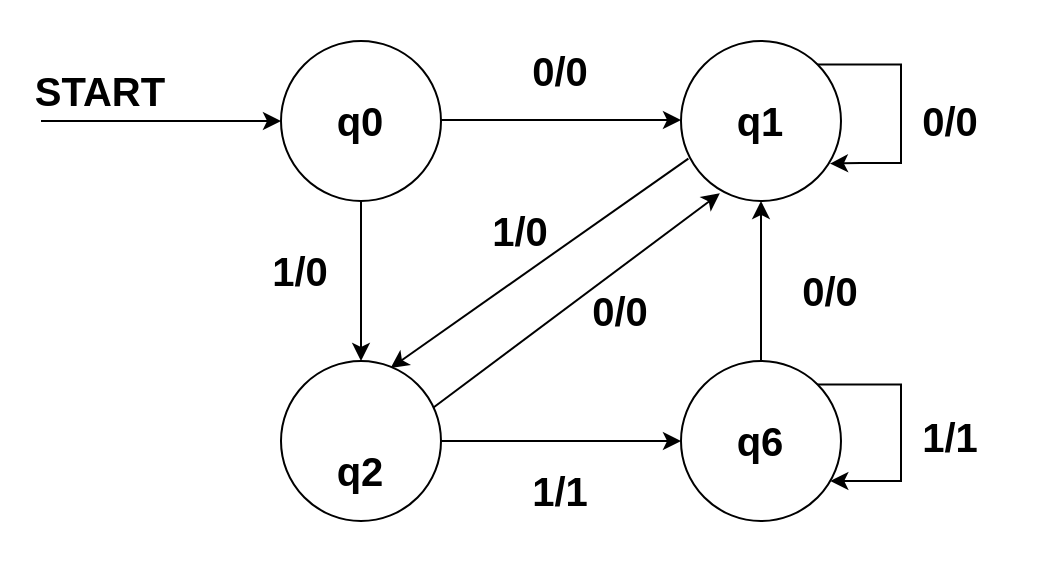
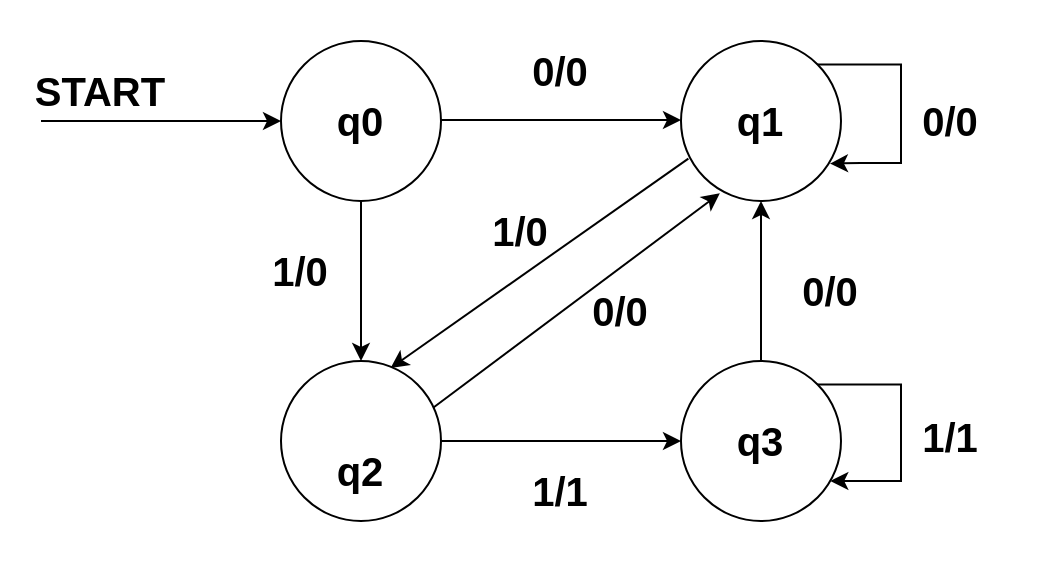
(761, 441) -> (761, 441)
